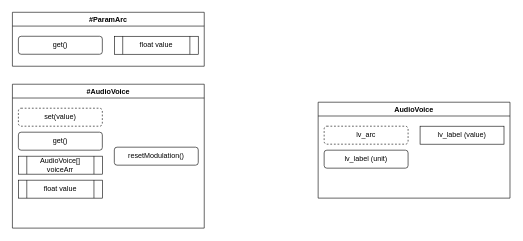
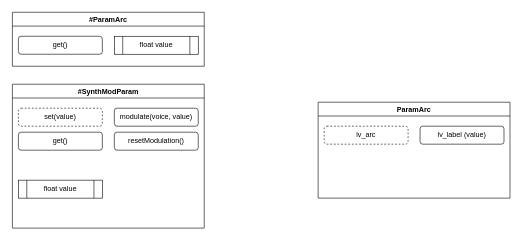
(108, 92) -> (108, 92)
(414, 110) -> (414, 110)
none -> (156, 117)
(462, 135) -> (462, 135)
(156, 156) -> (156, 141)
(366, 159) -> none
(60, 165) -> none
